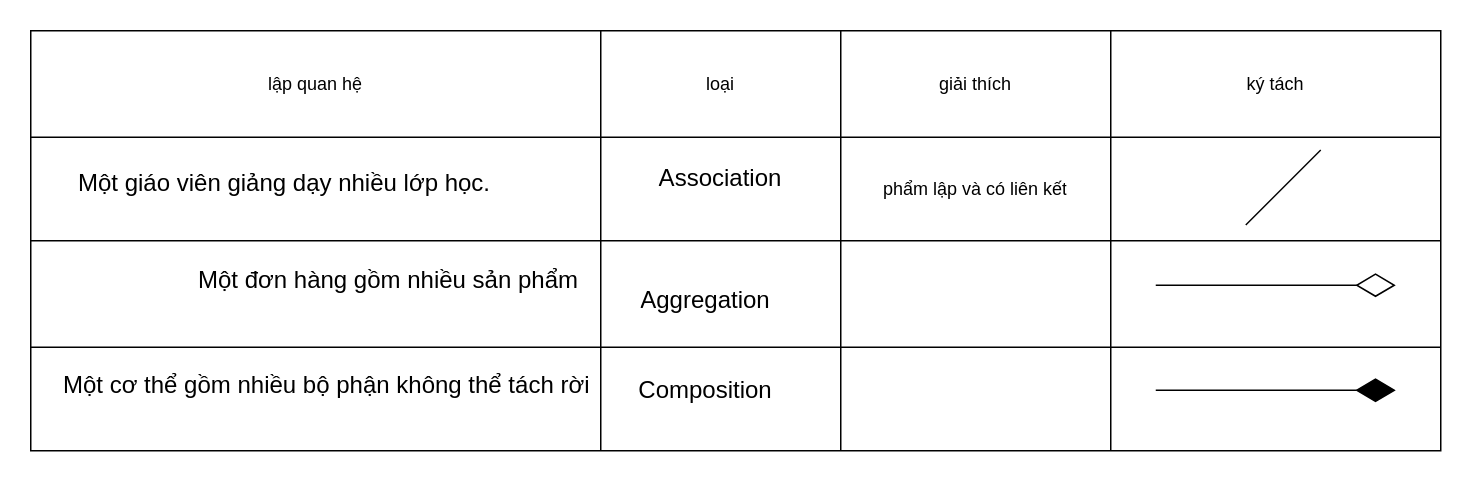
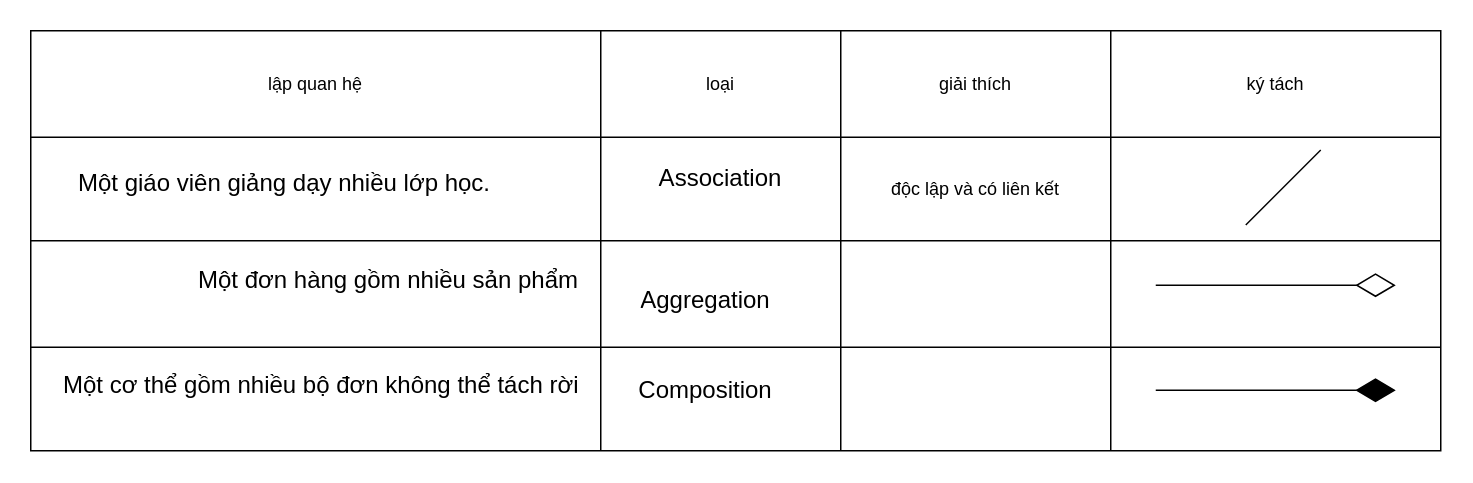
(976, 190) -> (976, 190)
(273, 382) -> (268, 382)
